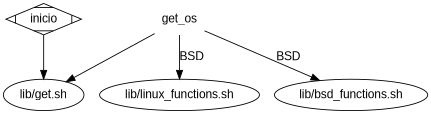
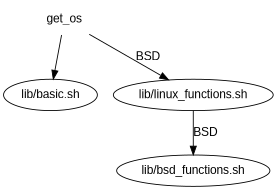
(44, 19) -> none
(258, 54) -> (193, 128)
(44, 95) -> (50, 95)
